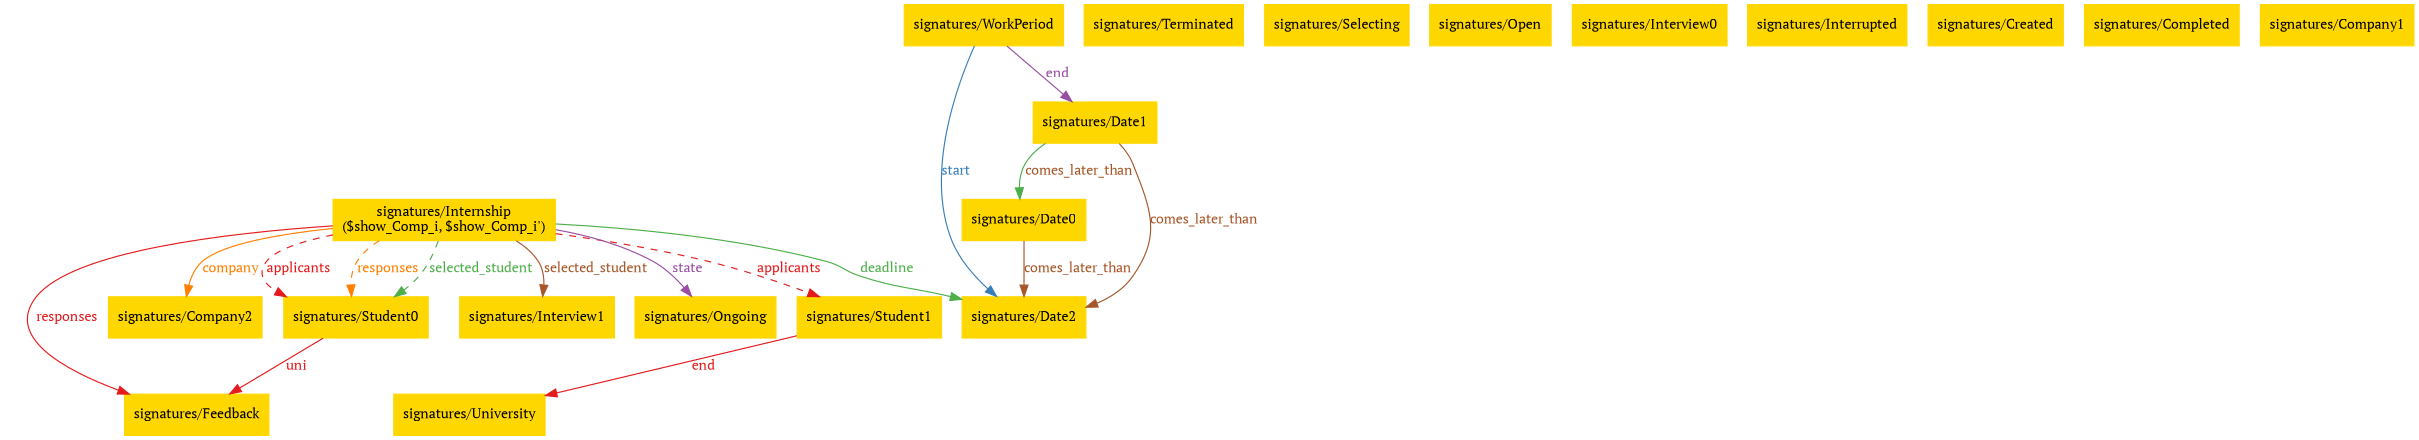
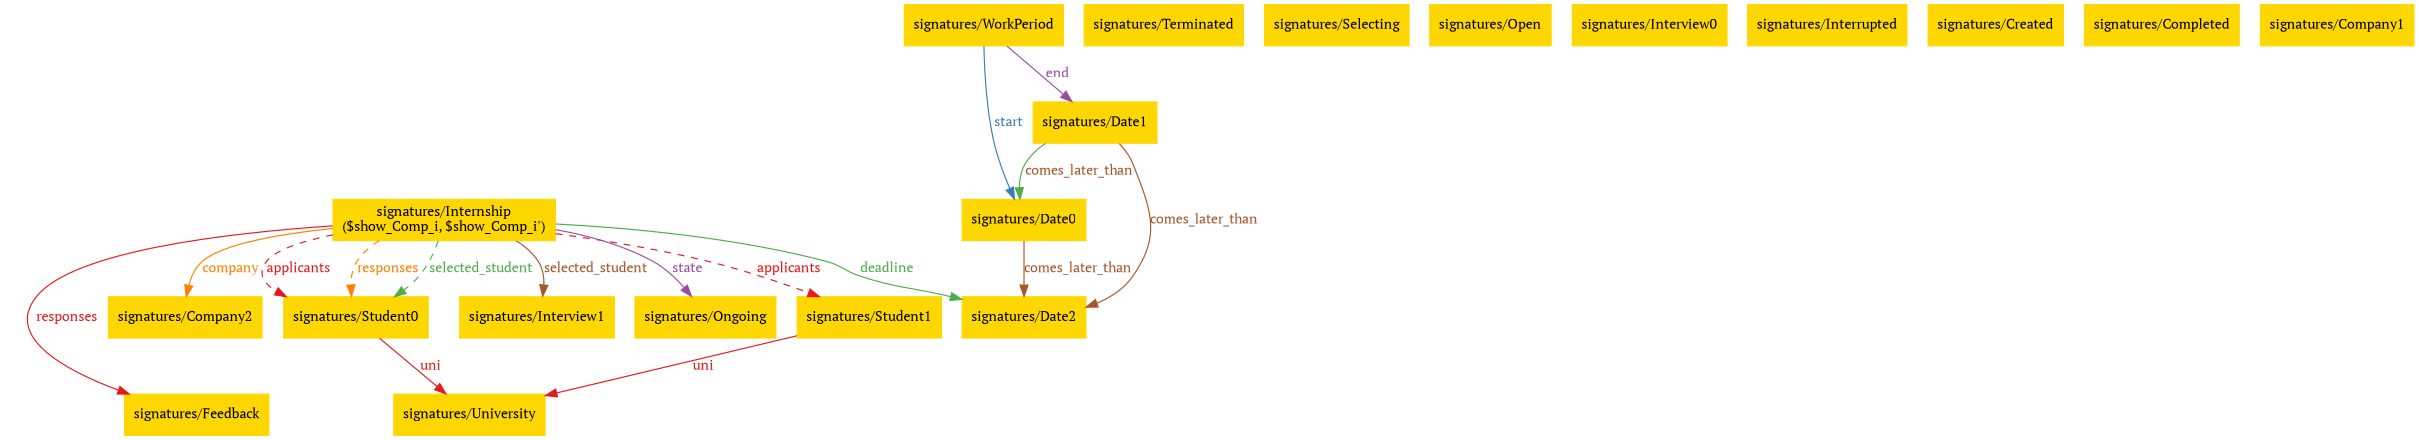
(942, 172) -> (990, 119)
(281, 363) -> (408, 362)
(704, 366) -> (704, 366)
